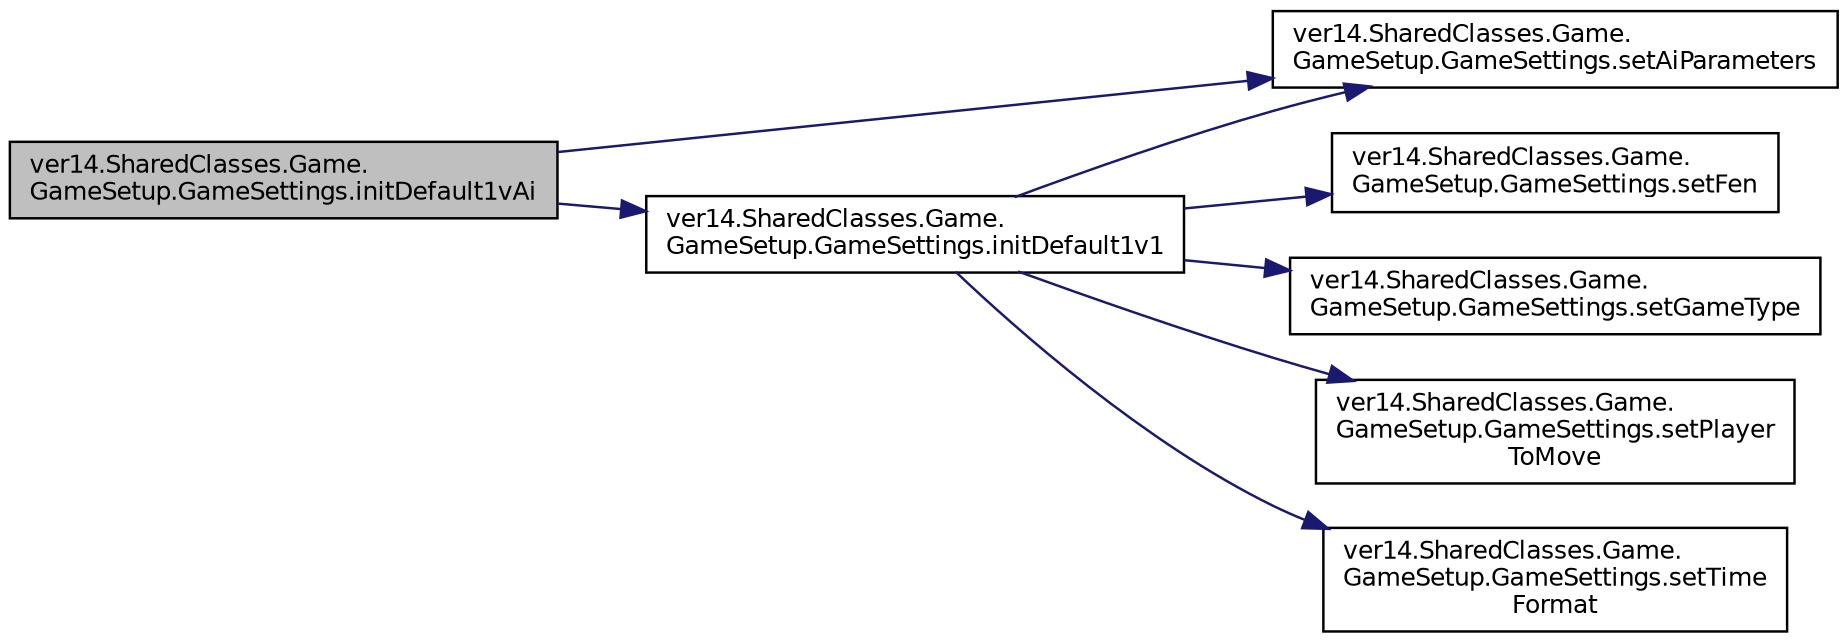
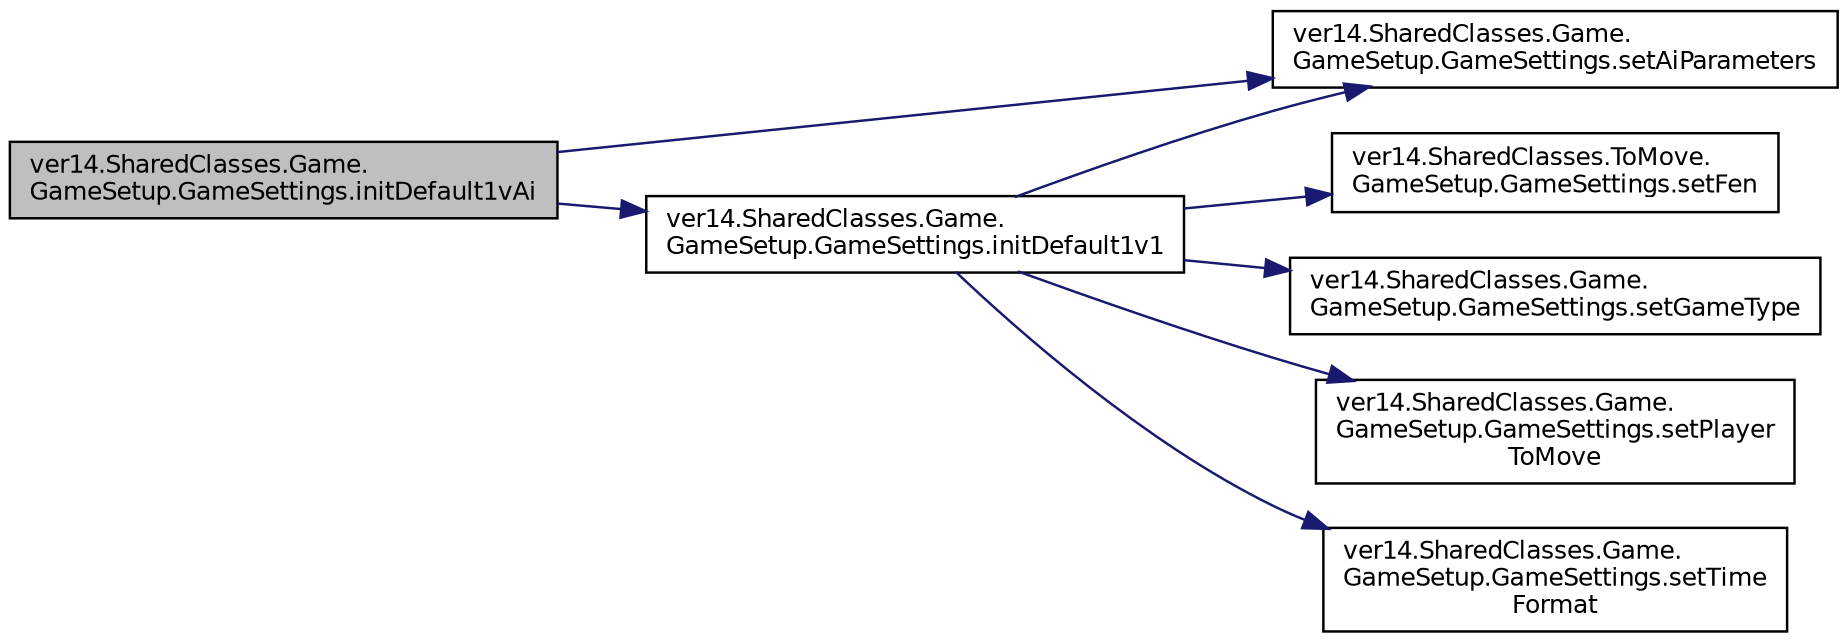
(1555, 173) -> (1555, 173)
